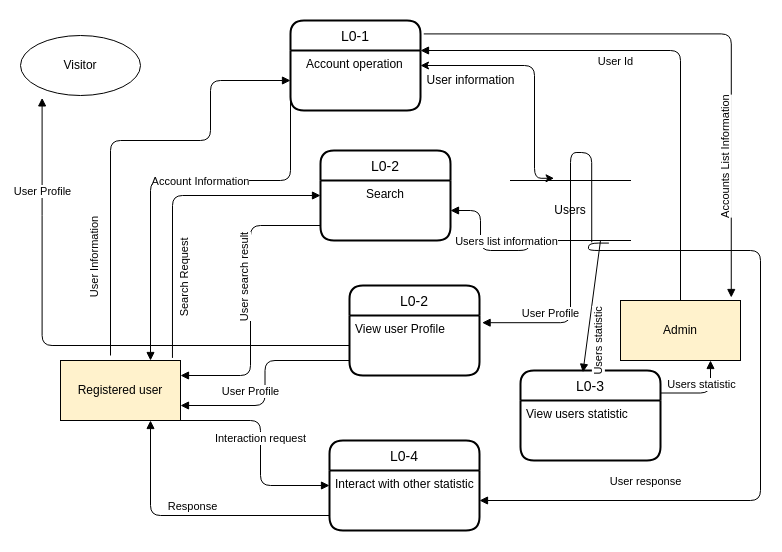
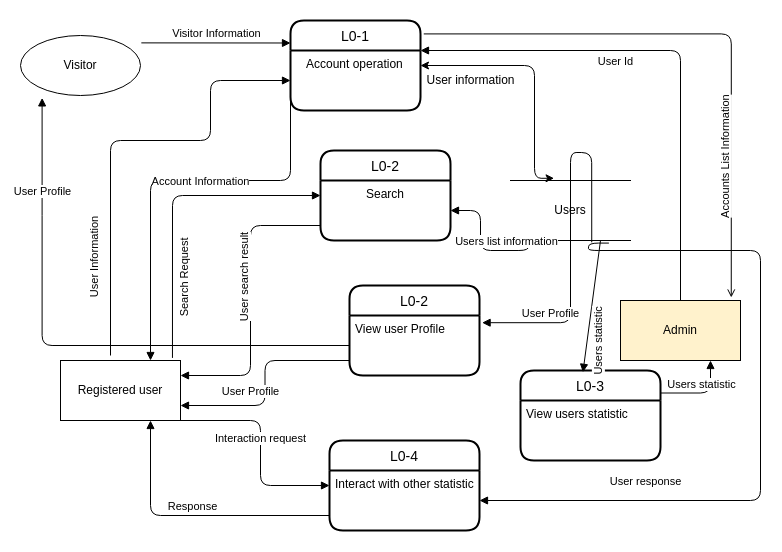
none -> (211, 43)
(731, 288) -> (731, 291)
(121, 391) -> (121, 391)
